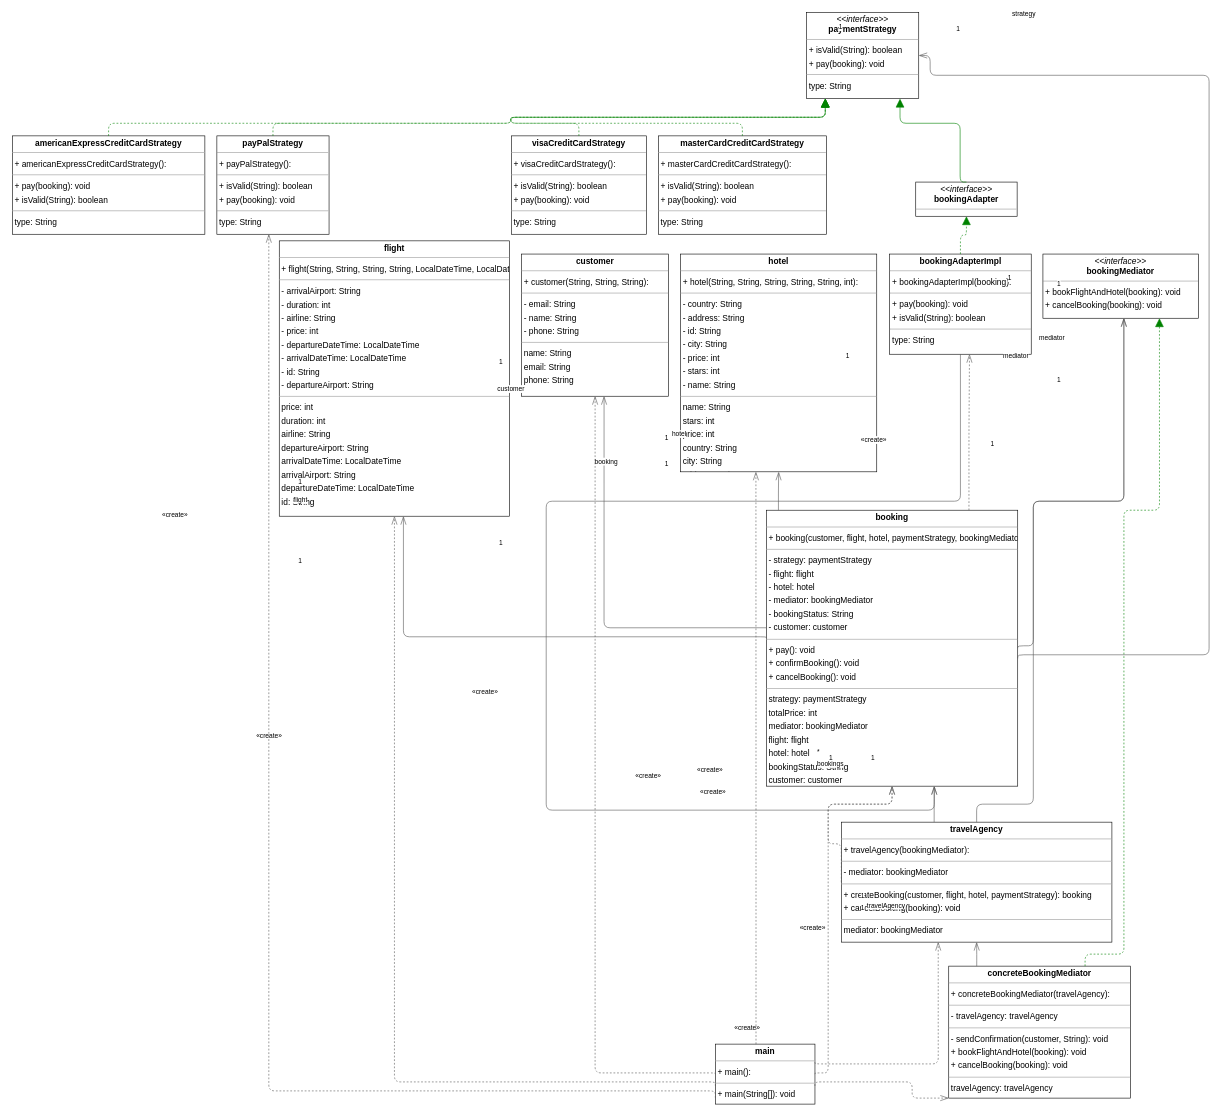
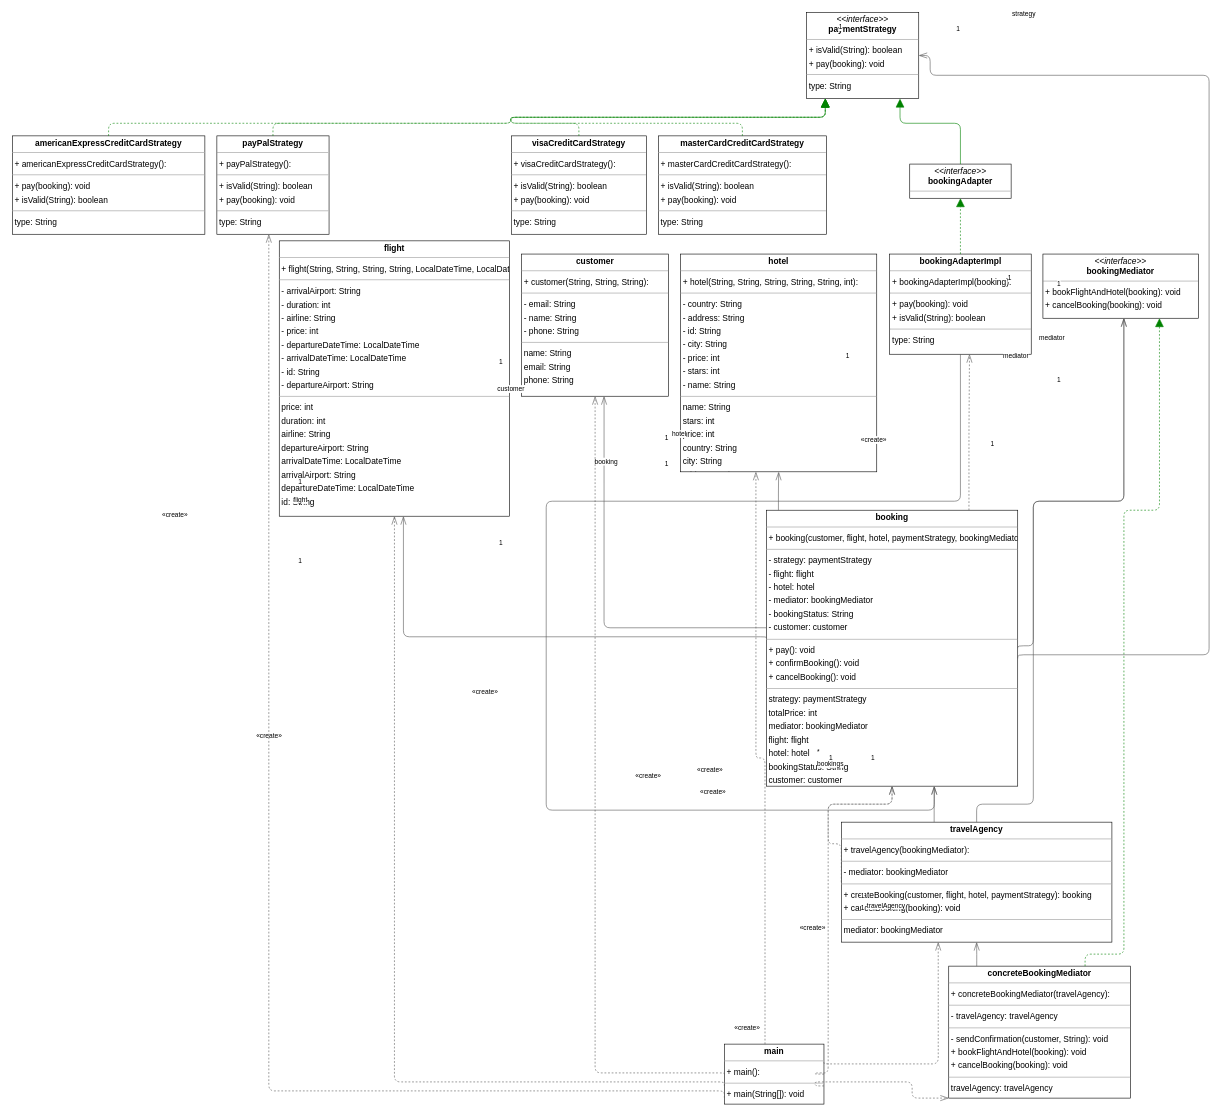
(967, 199) -> (961, 181)
(765, 1074) -> (774, 1074)
